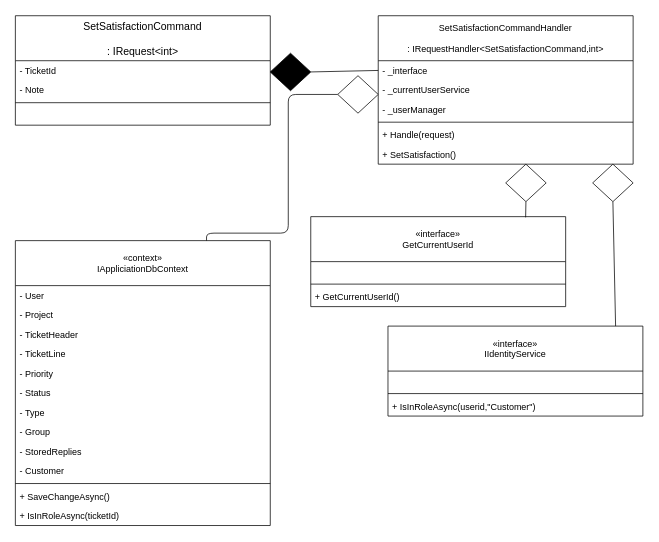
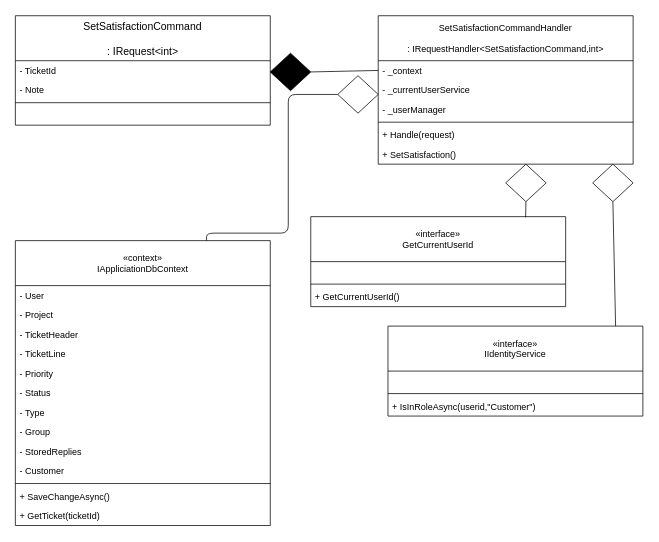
(412, 71) -> (408, 71)
(80, 516) -> (70, 516)
